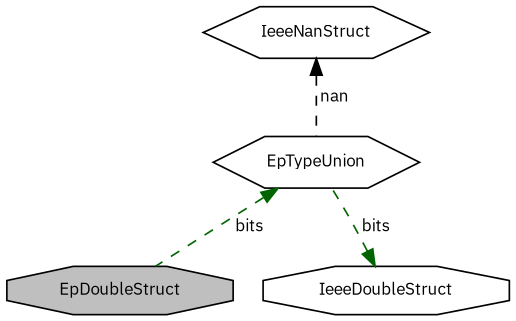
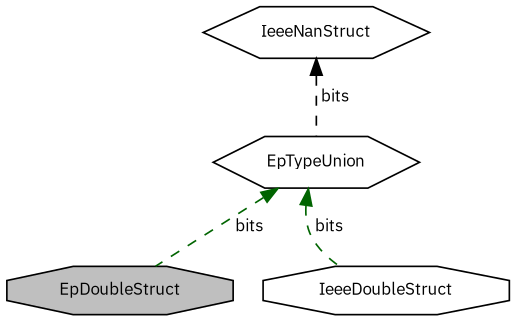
(333, 97) -> (333, 97)
(350, 220) -> (314, 241)
